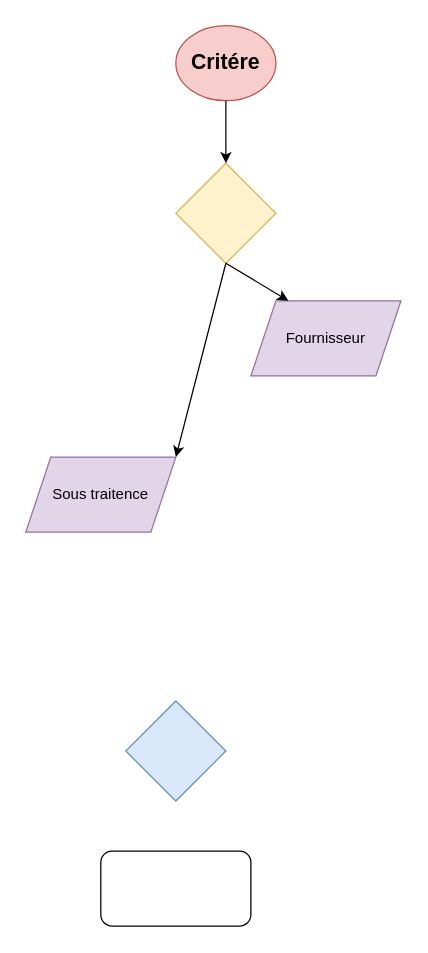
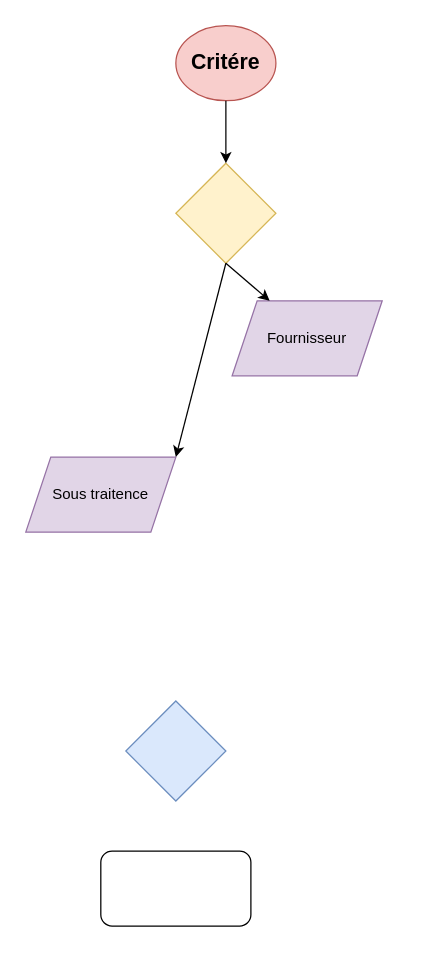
(326, 338) -> (307, 338)
